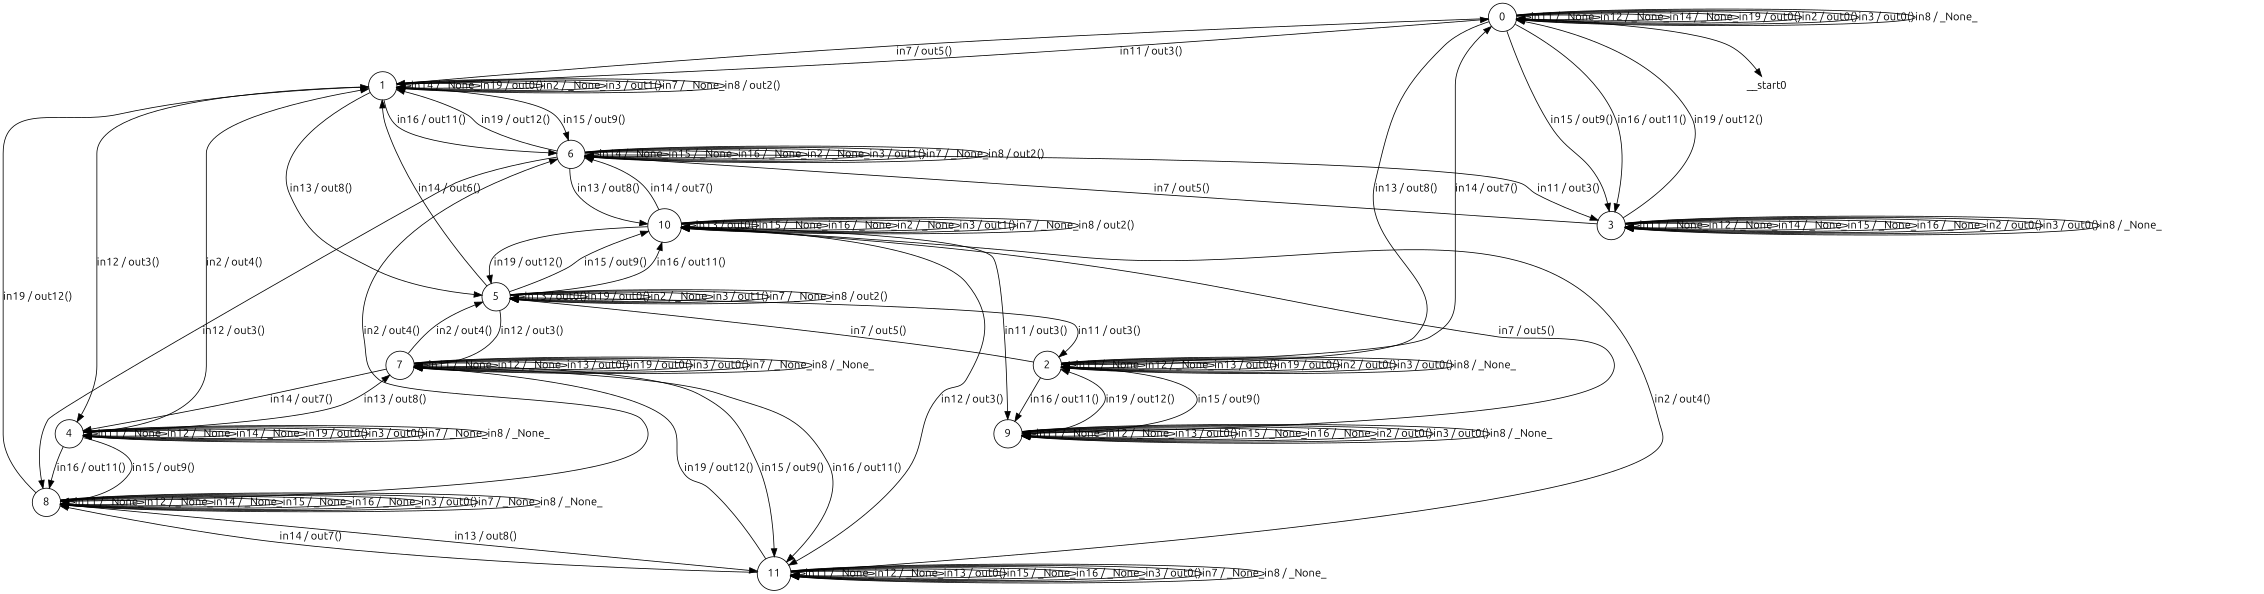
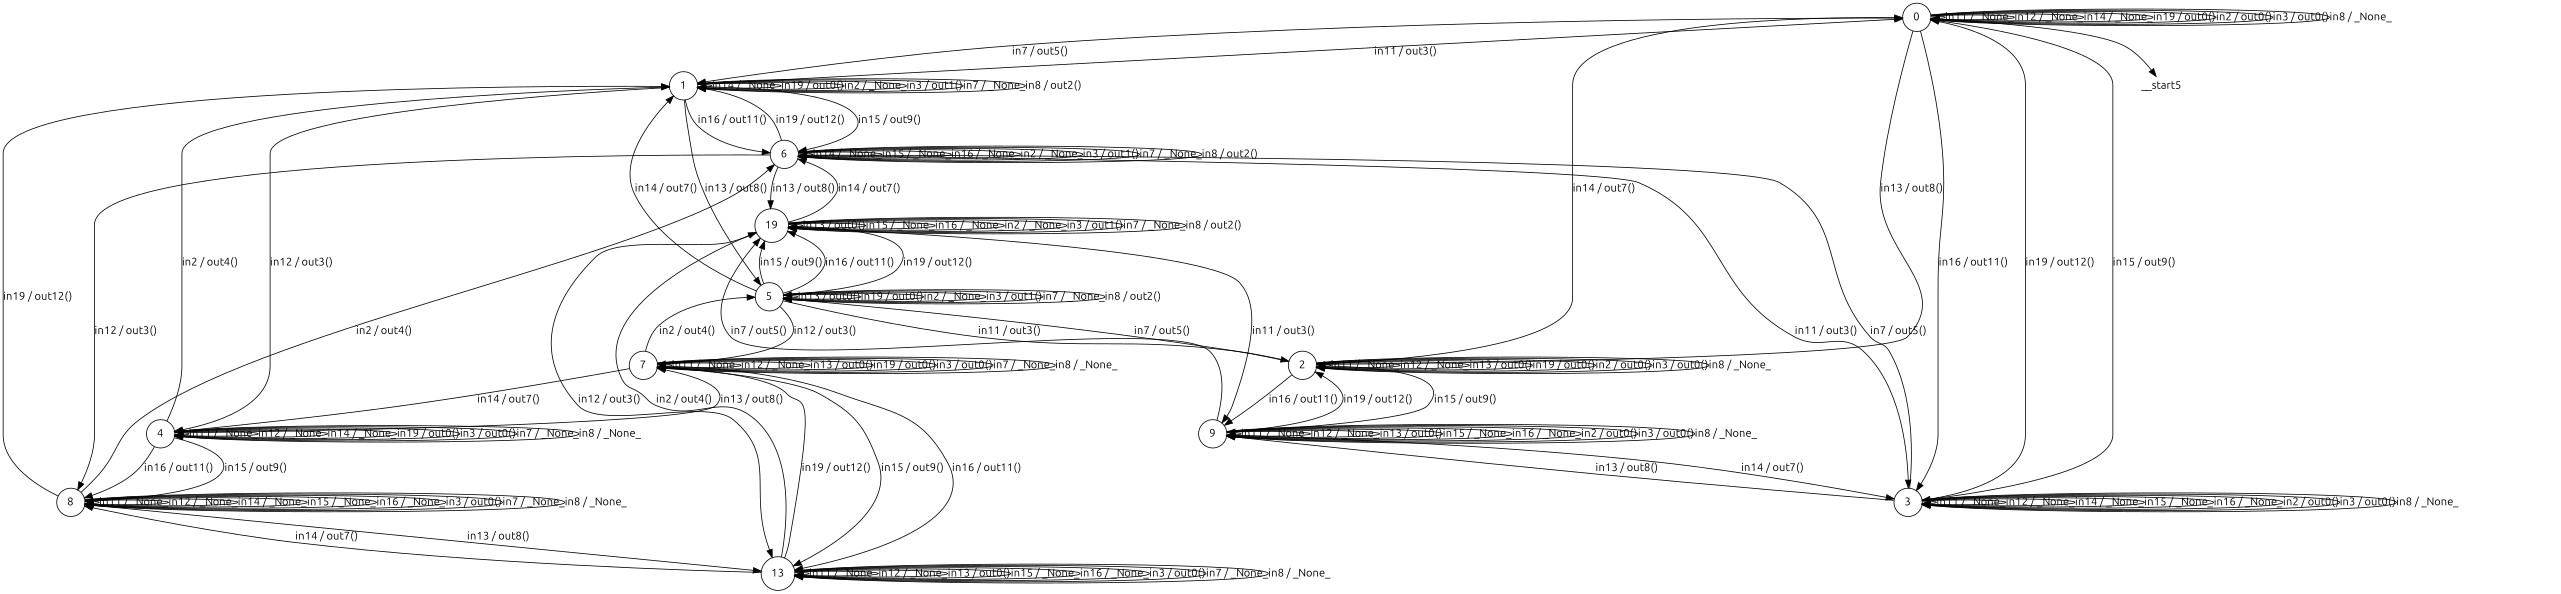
(1767, 86) -> (2162, 86)
(450, 189) -> (666, 189)
(665, 226) -> (772, 226)
none -> (1558, 453)
none -> (1564, 471)
(774, 574) -> (778, 574)
